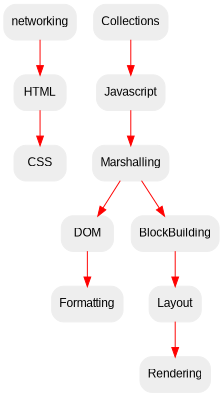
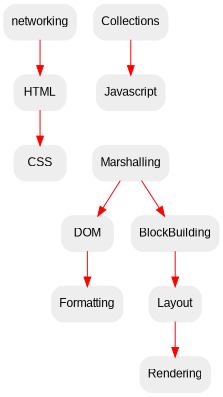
(131, 123) -> none
